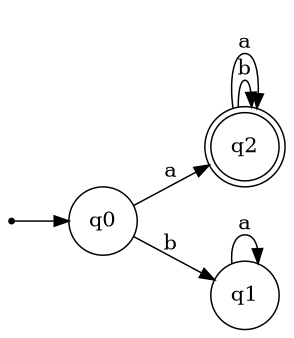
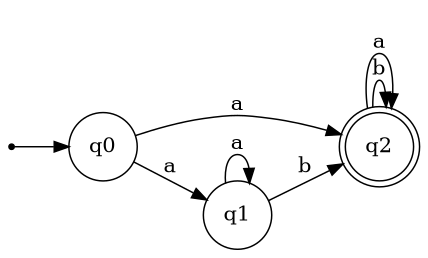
none -> (299, 186)
(171, 244) -> (170, 167)
